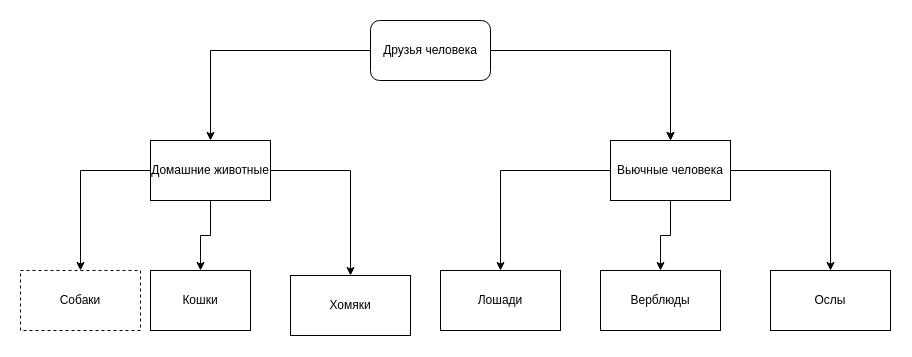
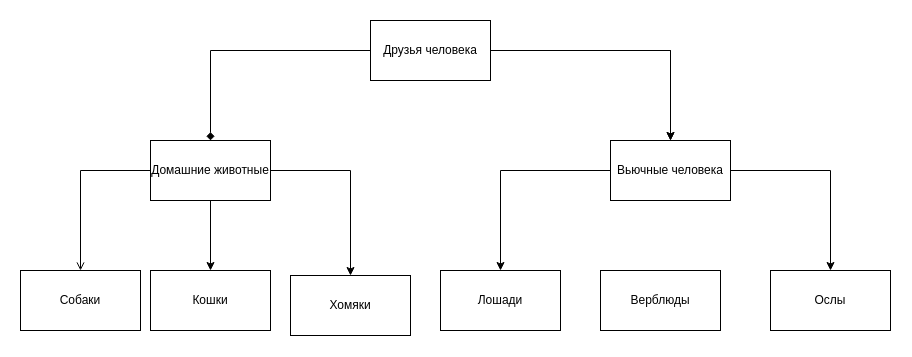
(431, 51) -> (431, 51)
(211, 132) -> (211, 132)
(670, 236) -> none
(81, 262) -> (81, 264)
(81, 301) -> (81, 301)
(201, 301) -> (211, 301)
